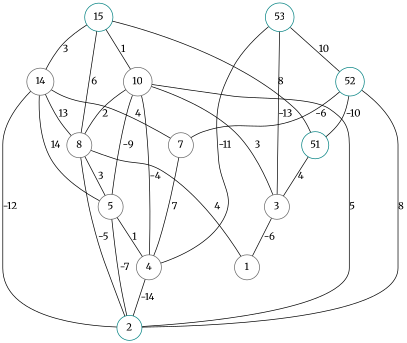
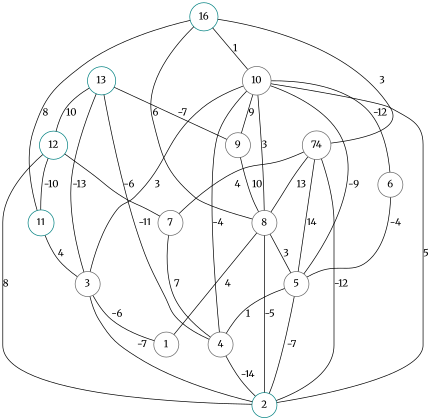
(99, 17) -> (204, 17)
(280, 17) -> (102, 81)
(40, 82) -> (317, 145)
(350, 82) -> (54, 145)
(105, 114) -> (265, 145)
none -> (238, 145)
(315, 145) -> (41, 223)
none -> (390, 185)
none -> (157, 368)
